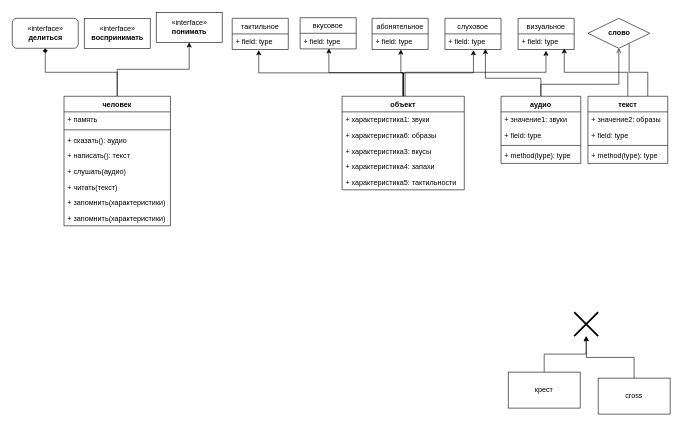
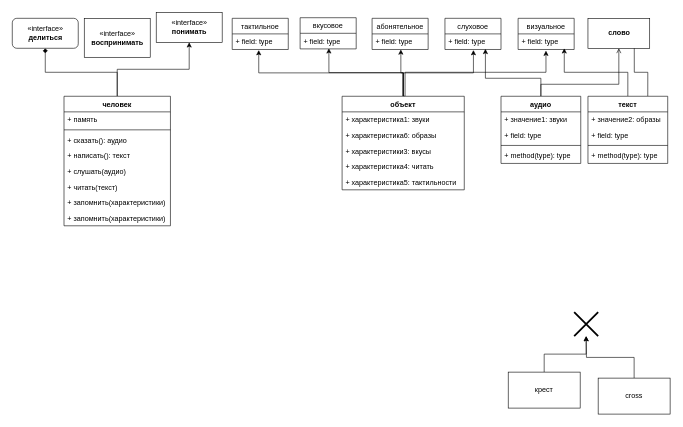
(117, 33) -> (117, 38)
(619, 33) -> (619, 33)
(391, 151) -> (391, 151)
(393, 167) -> (393, 167)
